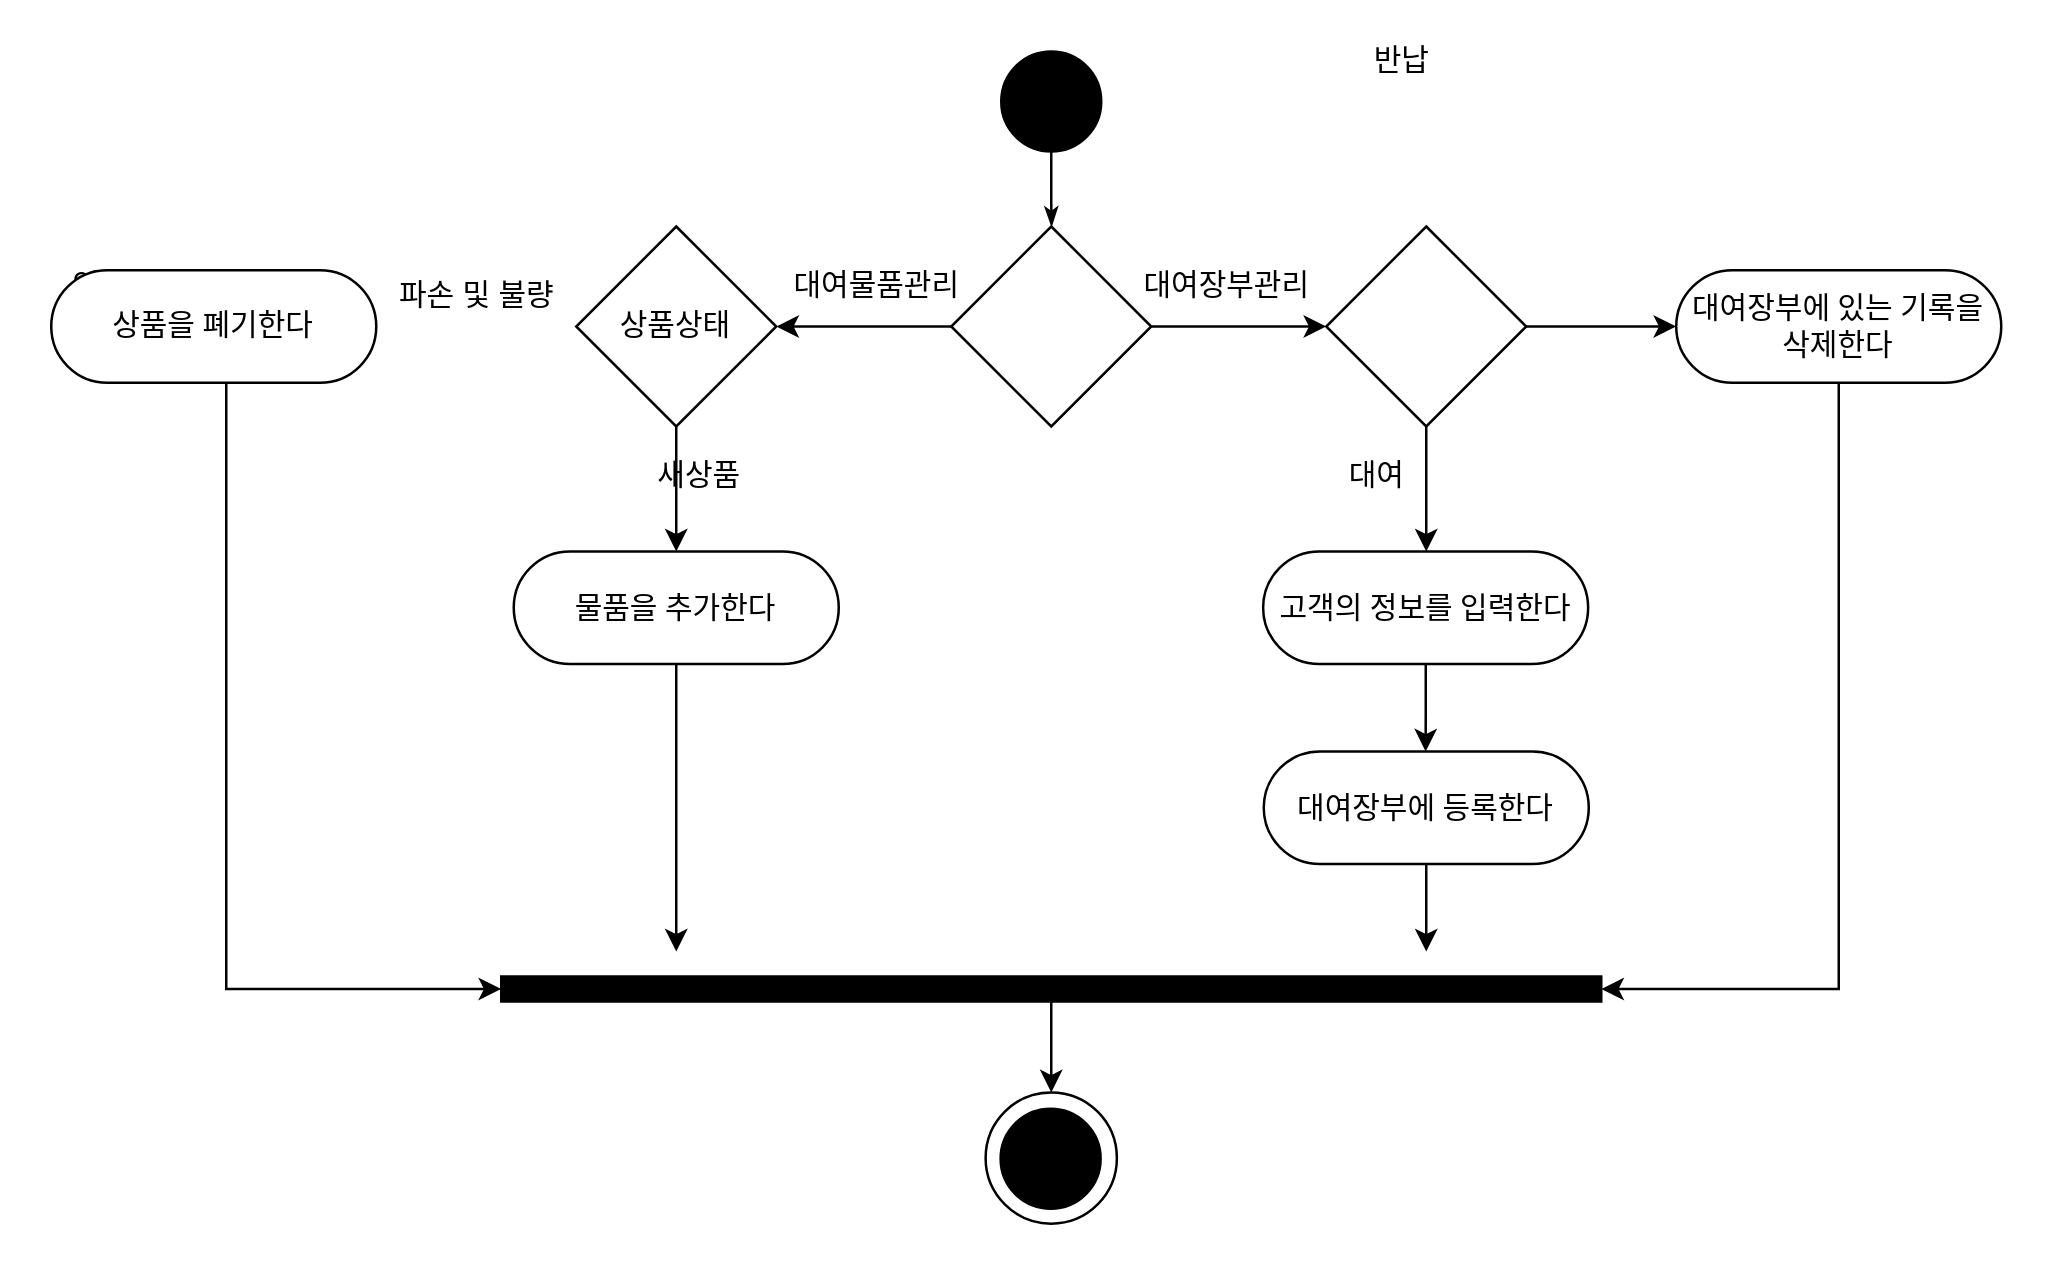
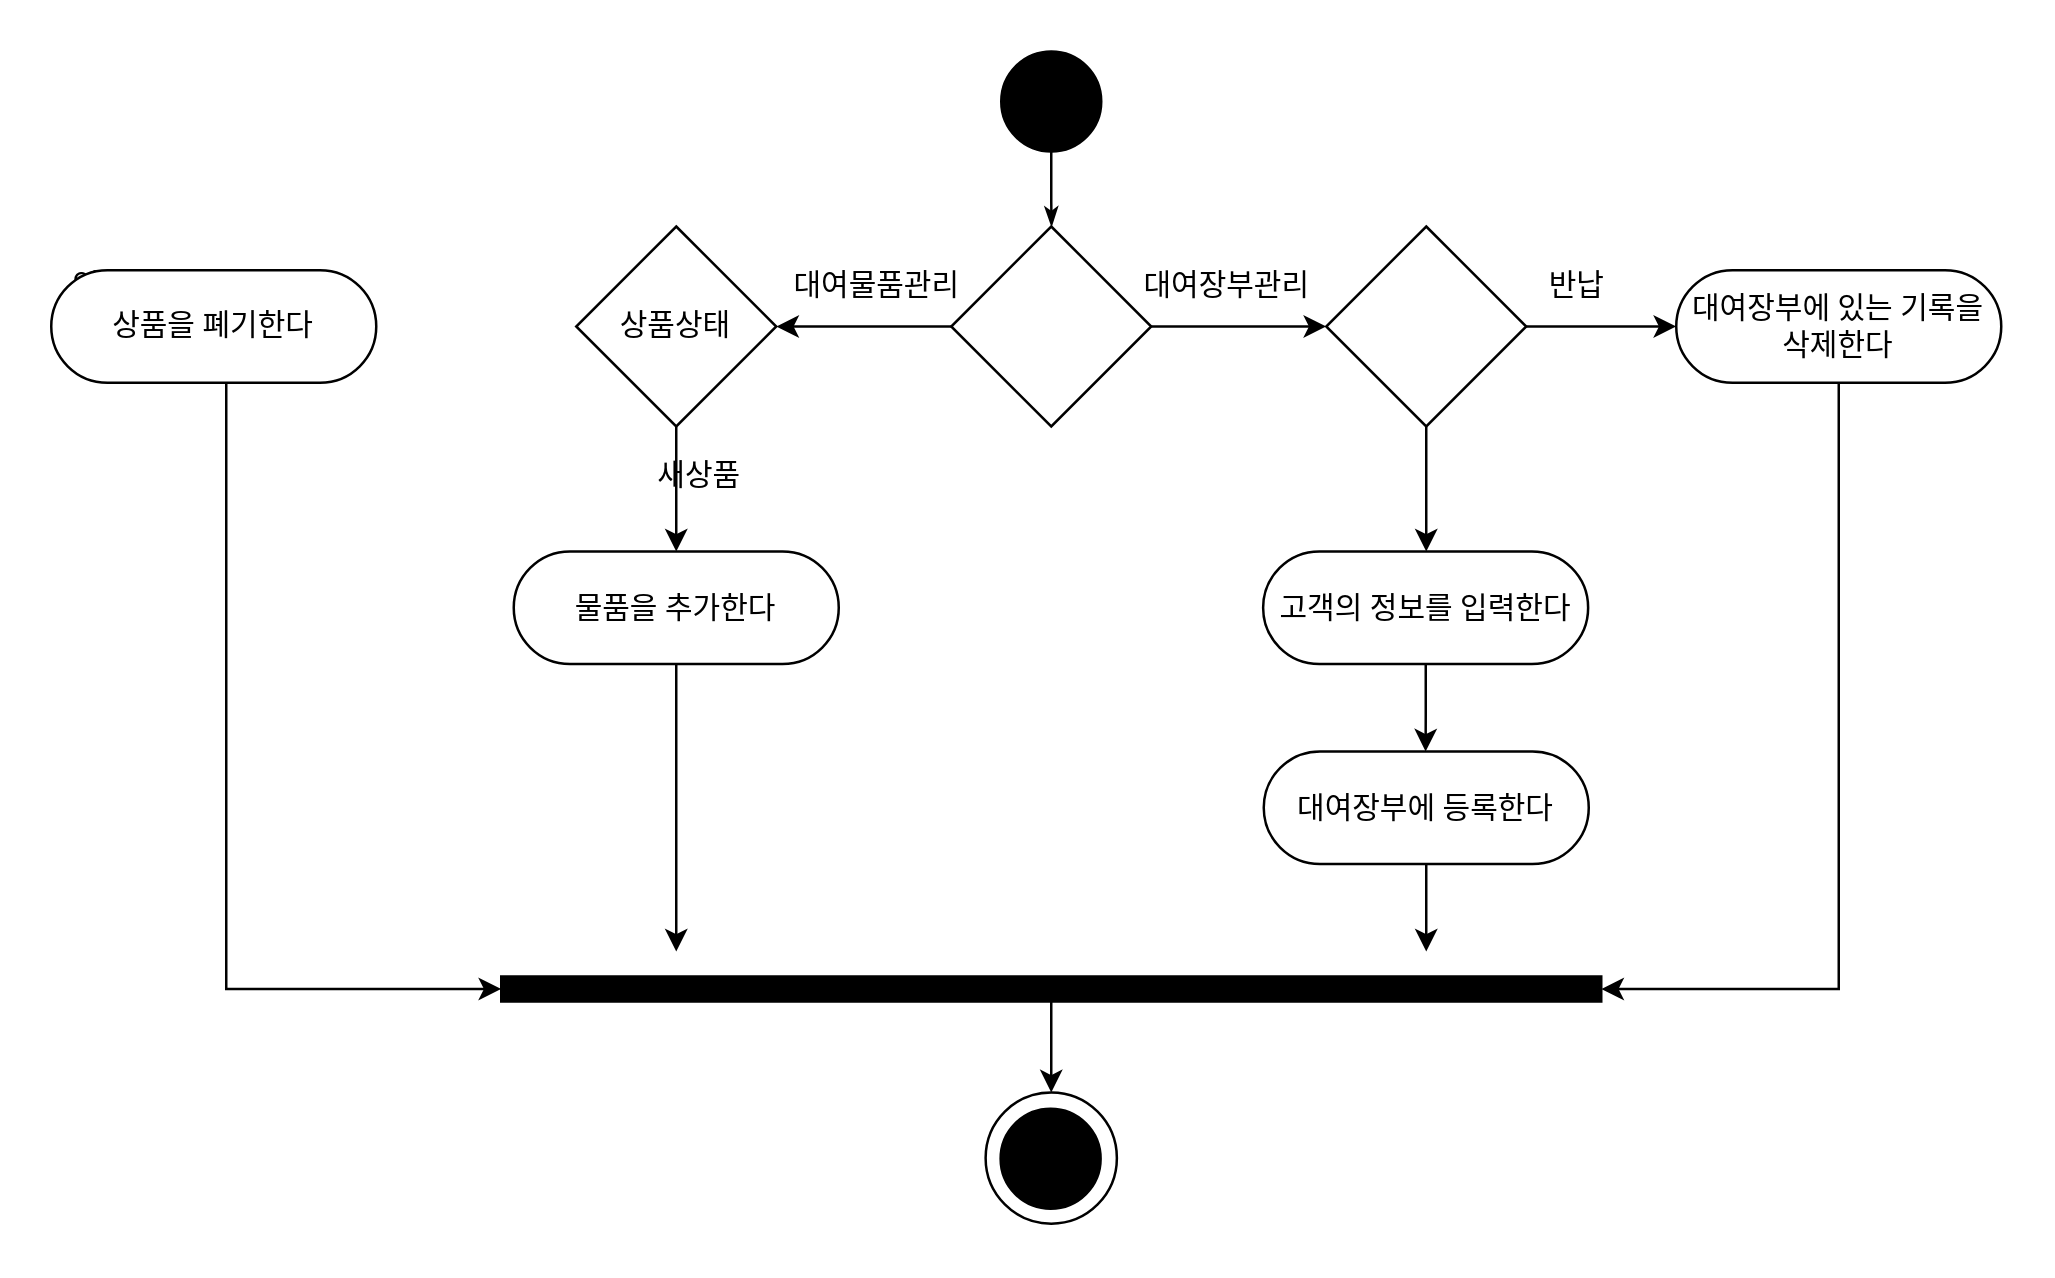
(1401, 61) -> (1576, 286)
(476, 295) -> none
(1376, 476) -> none
